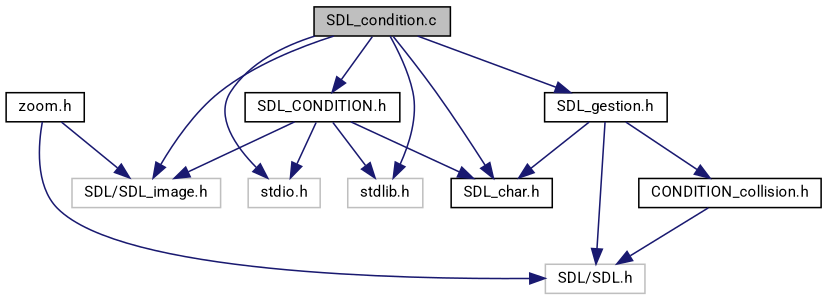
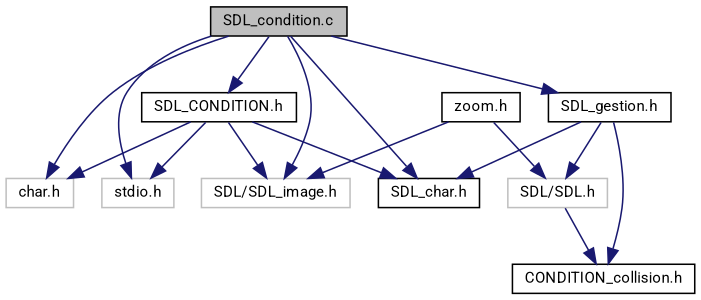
(385, 193) -> (40, 193)
(669, 232) -> (577, 229)
